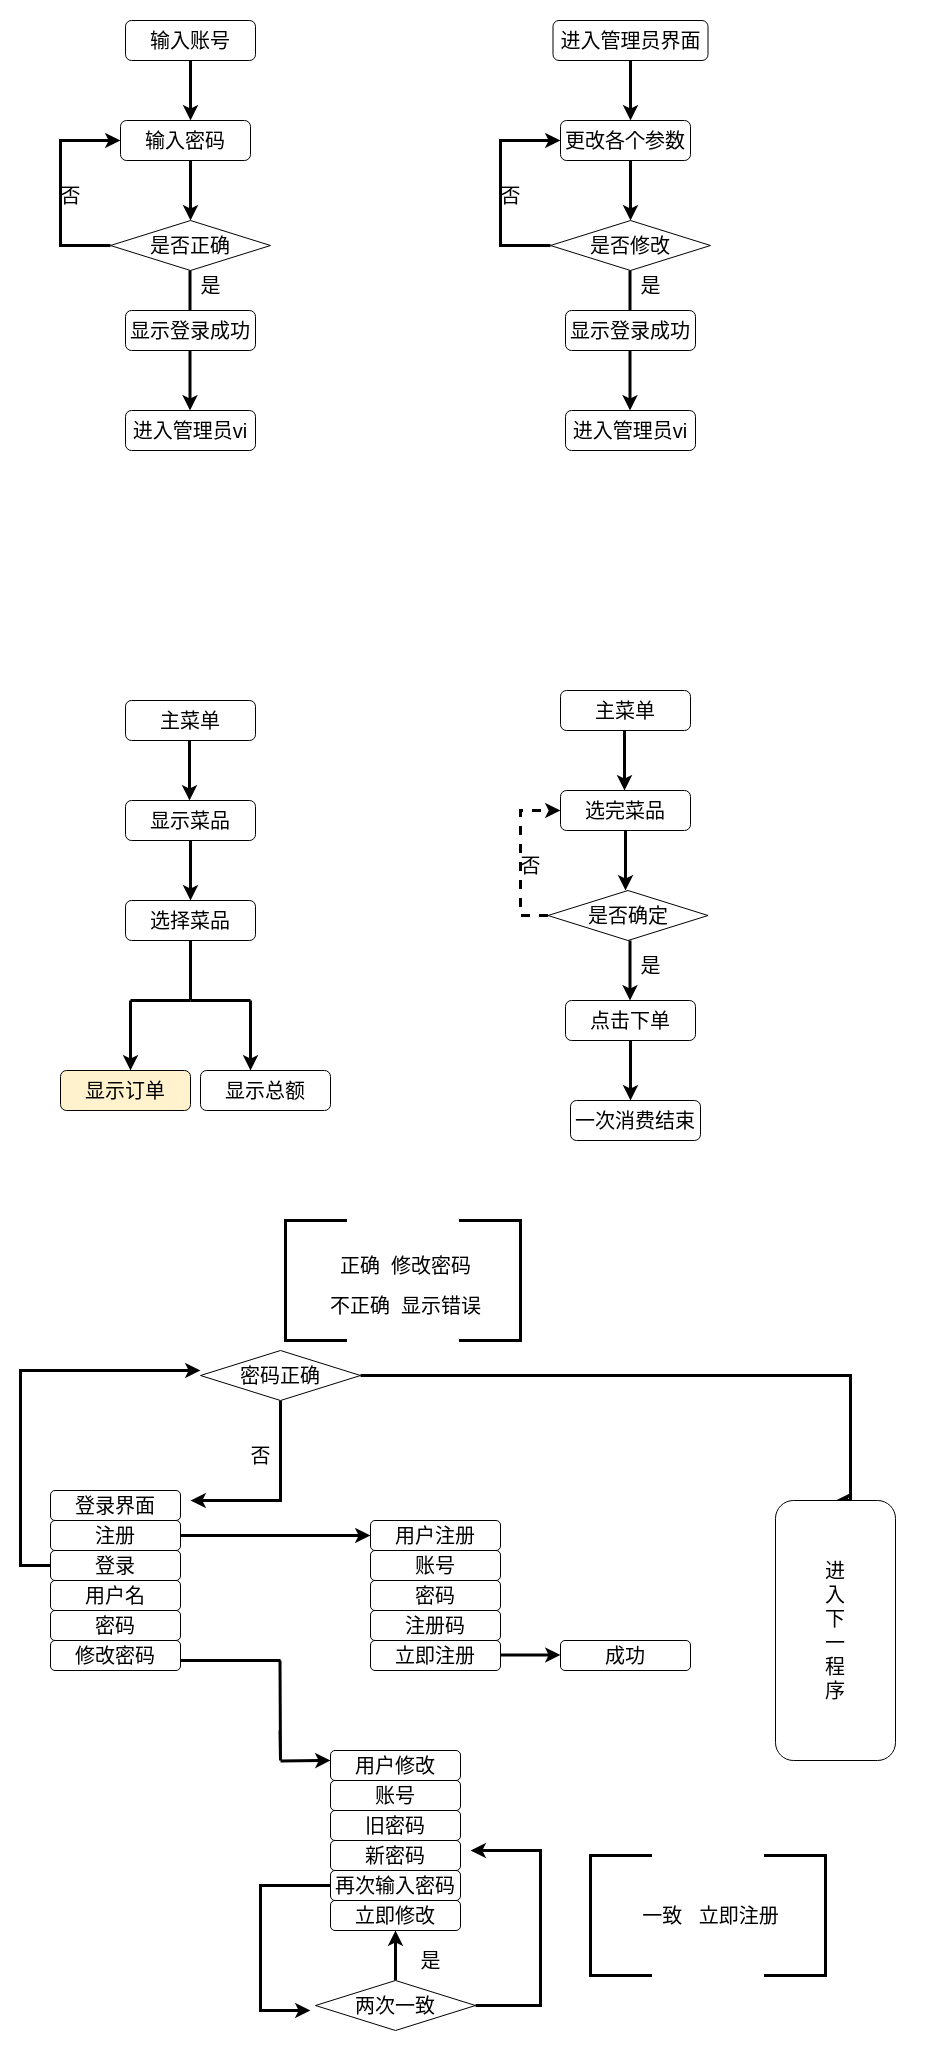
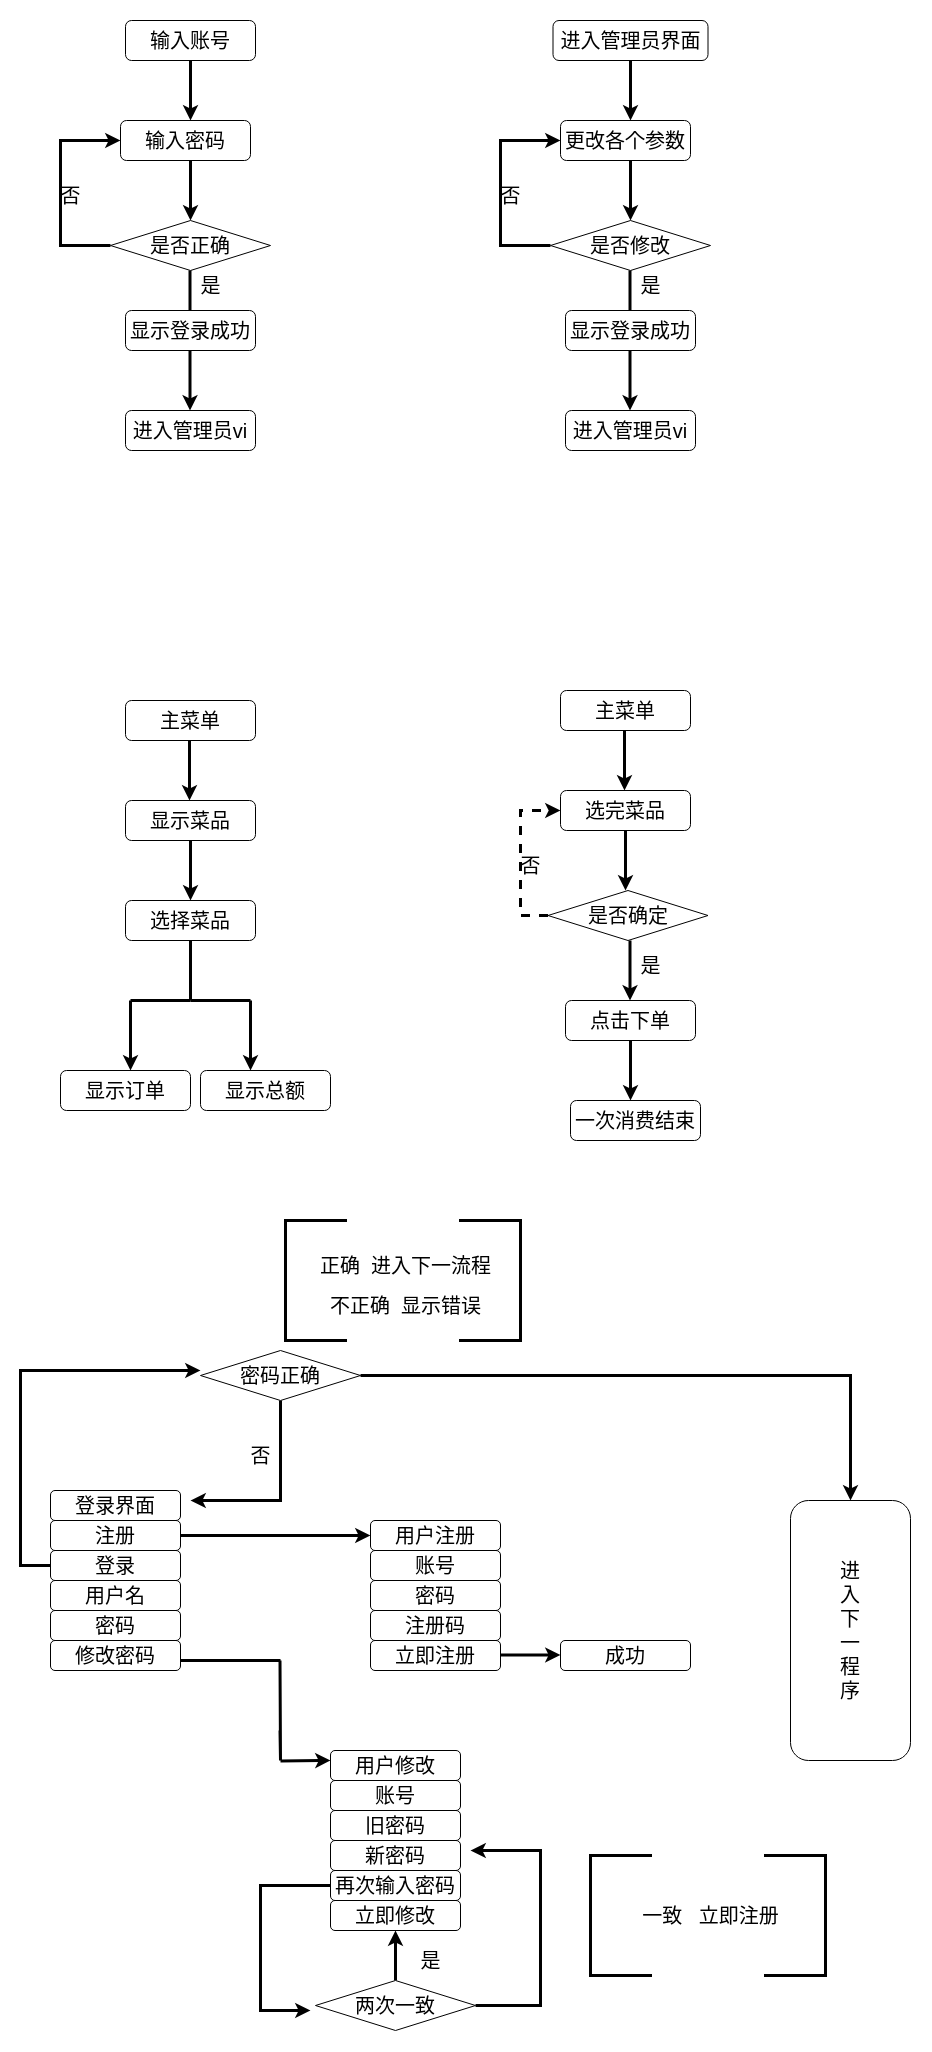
(126, 1091) -> (126, 1091)
(406, 1266) -> (406, 1266)
(836, 1631) -> (851, 1631)
